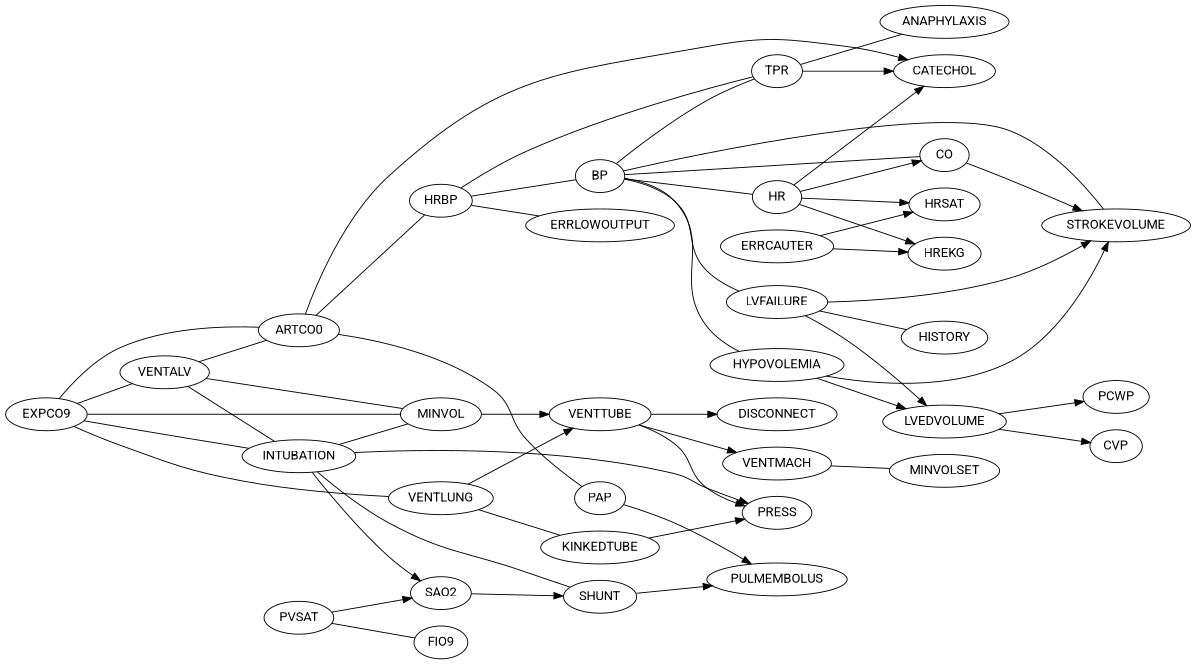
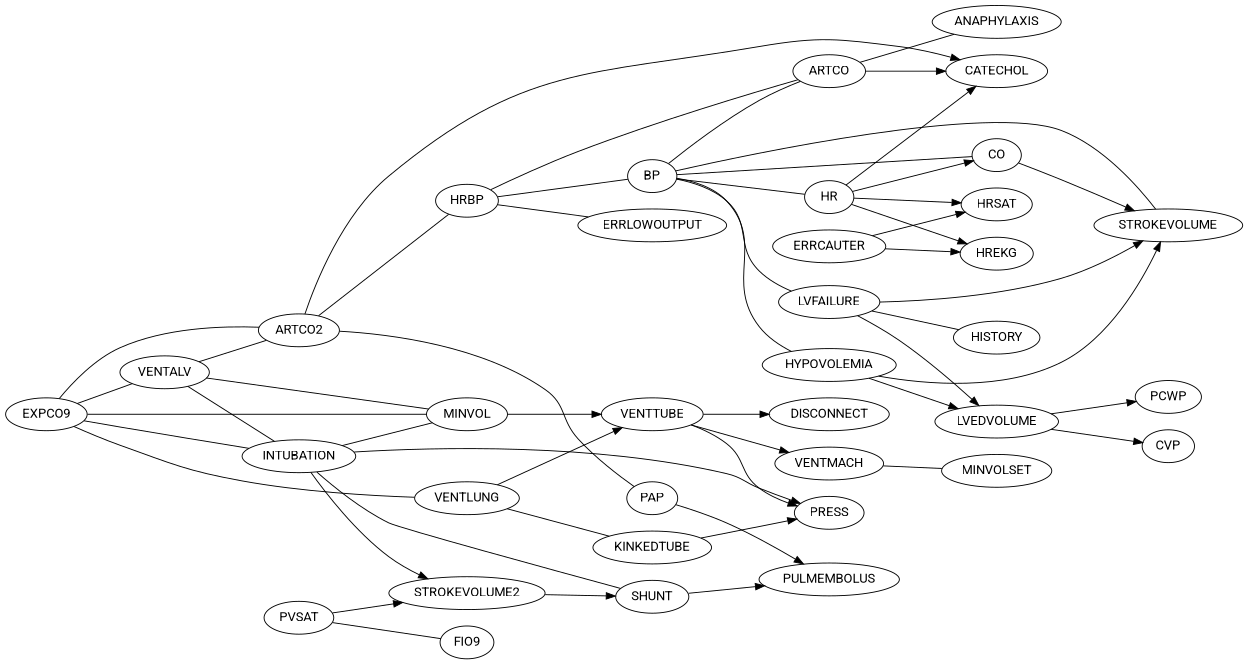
(777, 71) -> (829, 71)
(299, 330) -> (299, 330)
(441, 593) -> (467, 593)
